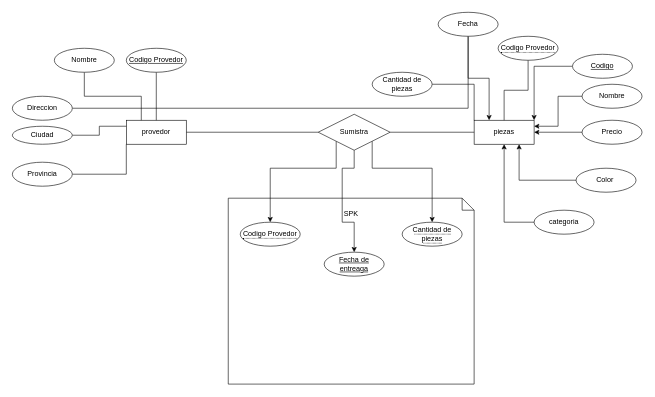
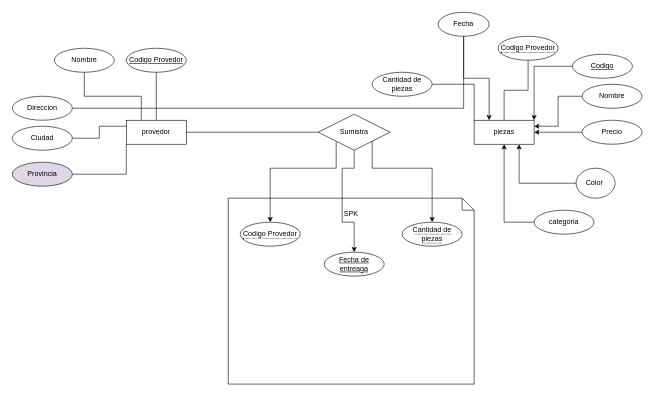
(468, 24) -> (464, 24)
(432, 132) -> none
(42, 135) -> (42, 138)
(42, 174) -> (42, 174)
(606, 180) -> (596, 183)
